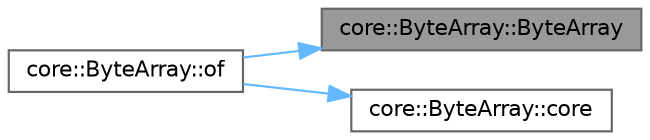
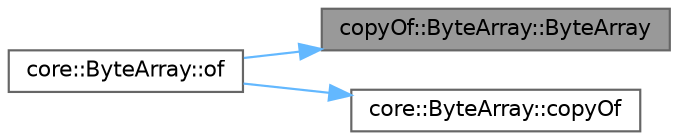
(482, 30) -> (496, 30)
(482, 111) -> (496, 111)
